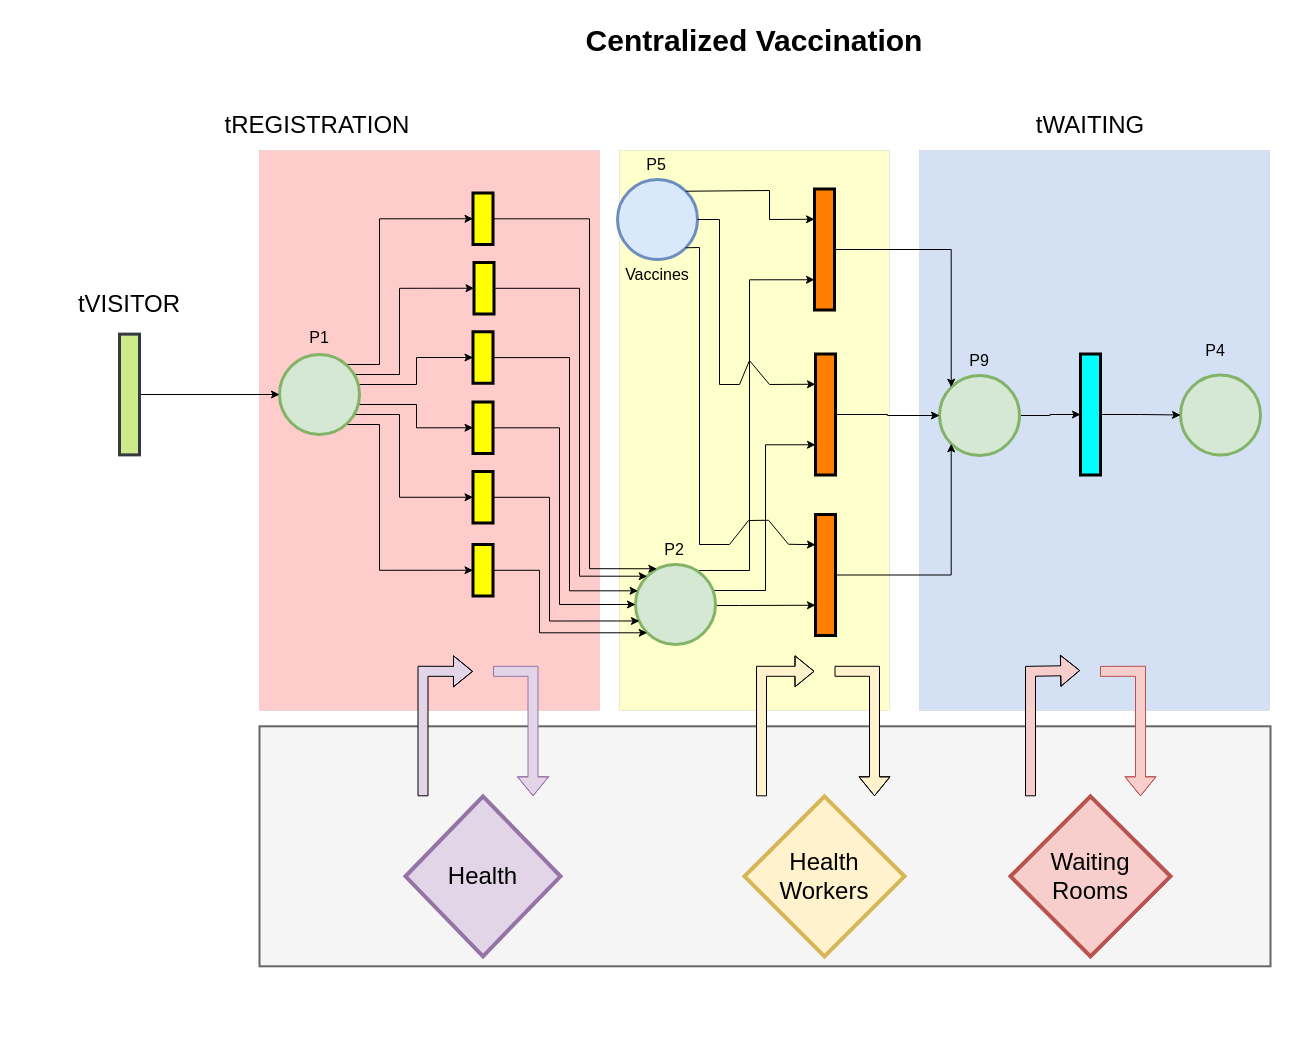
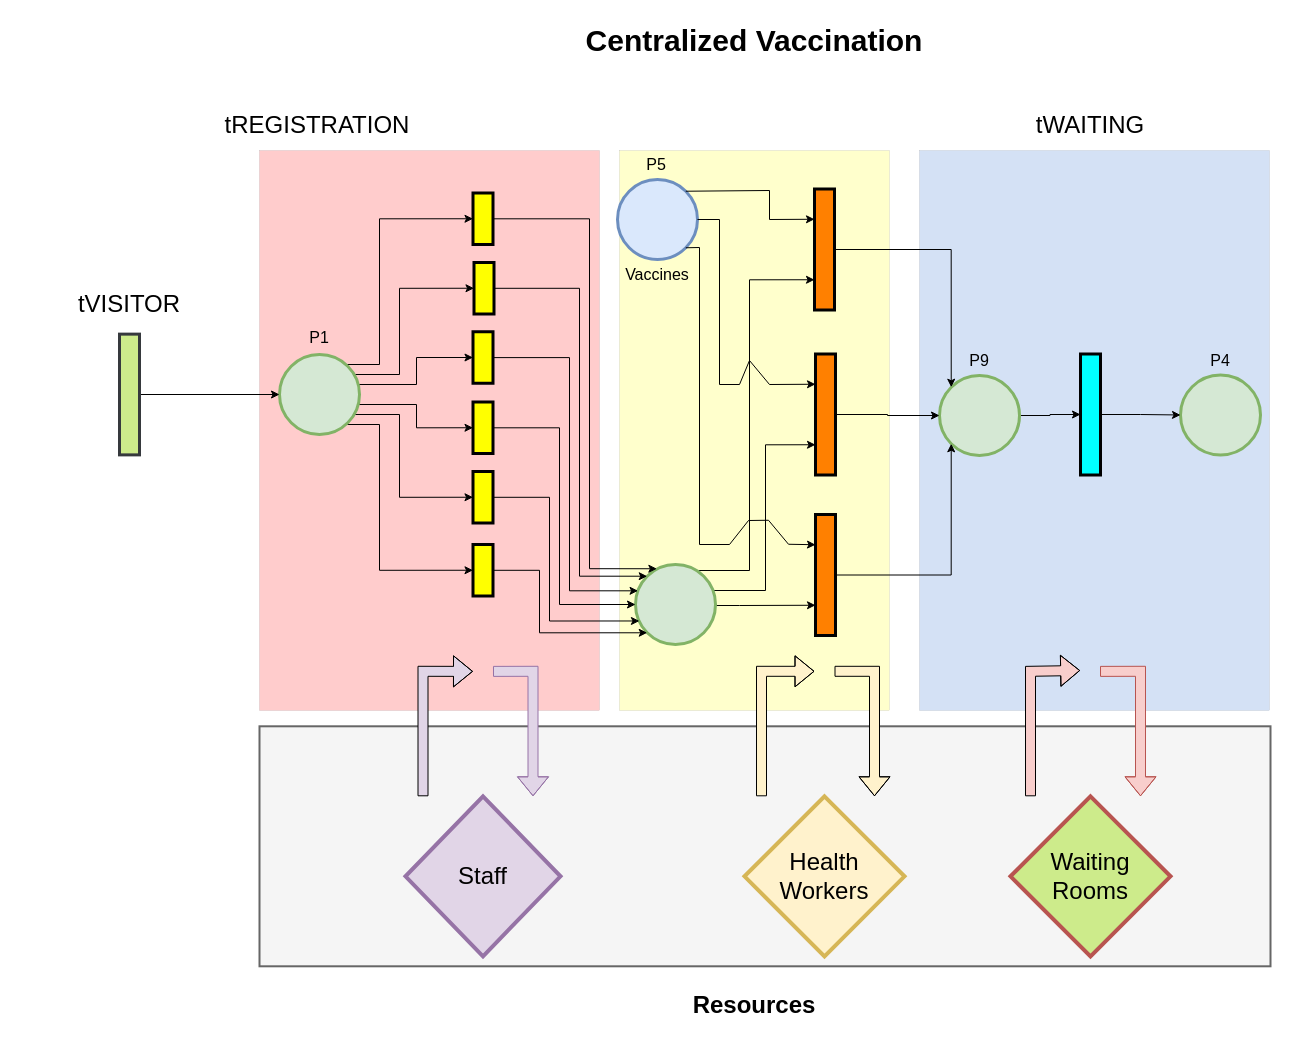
(1216, 350) -> (1221, 360)
(675, 550) -> none
(1091, 876) -> (1091, 876)
(483, 877) -> (483, 877)
none -> (755, 1006)
